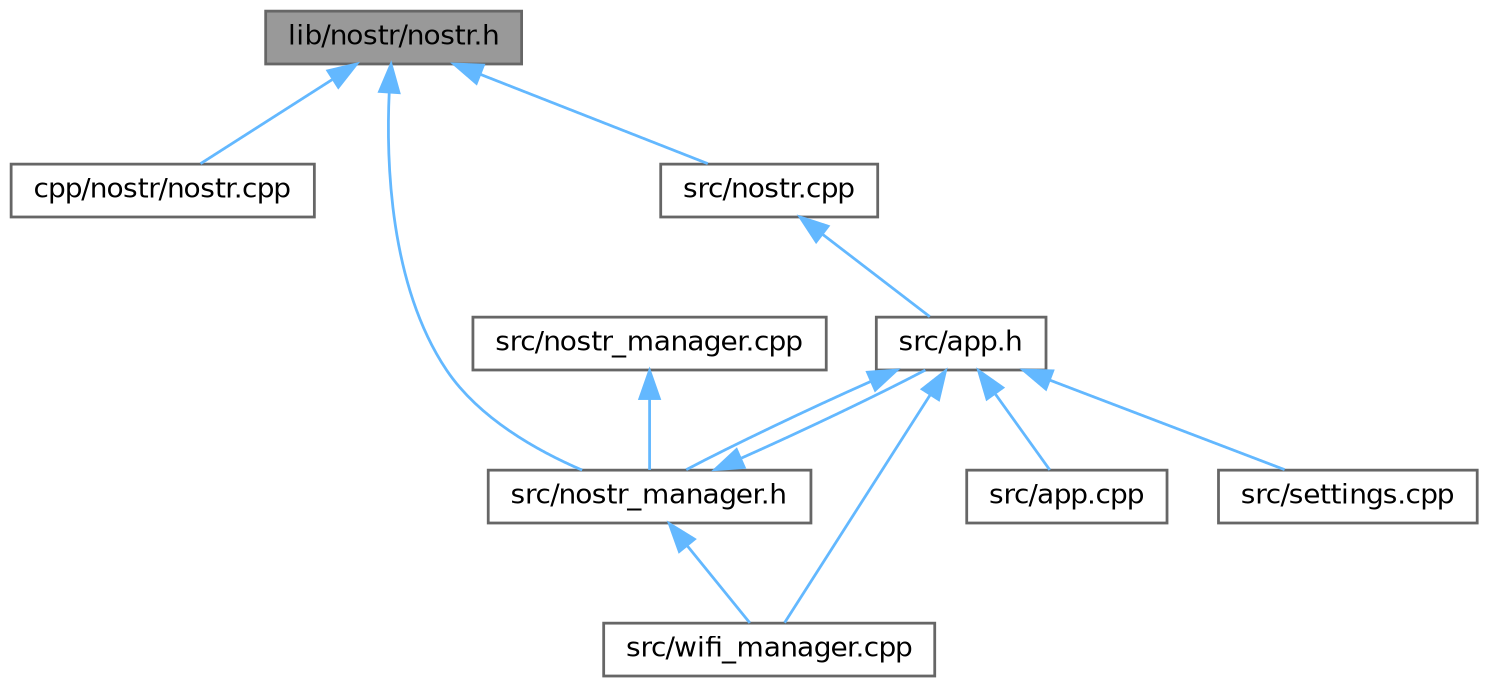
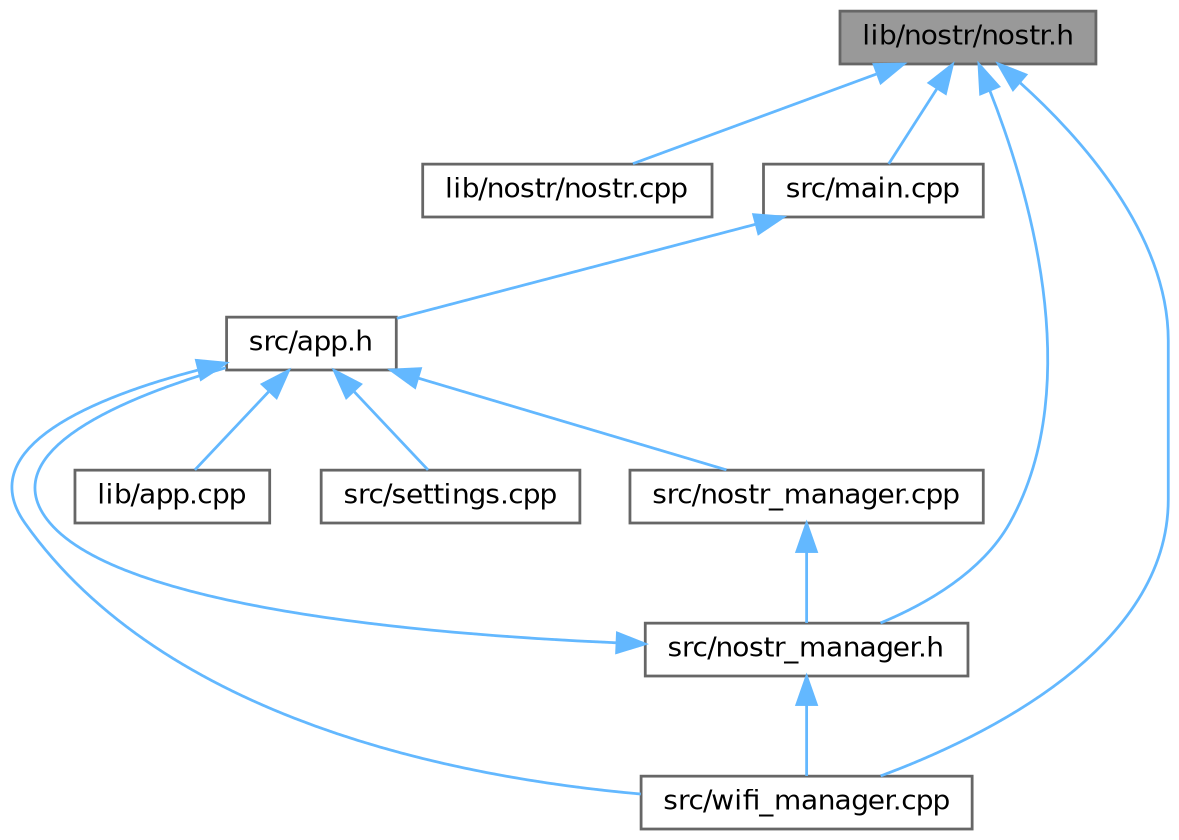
(163, 191) -> (567, 191)
(769, 191) -> (873, 191)
(778, 424) -> (572, 424)
none -> (1168, 479)
(1067, 497) -> (172, 497)
